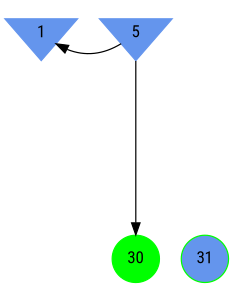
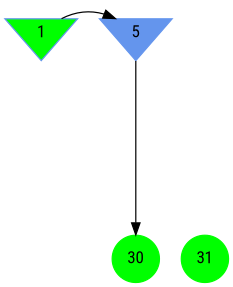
(41, 33) -> (41, 33)
(95, 53) -> (82, 12)
(205, 259) -> (205, 259)
